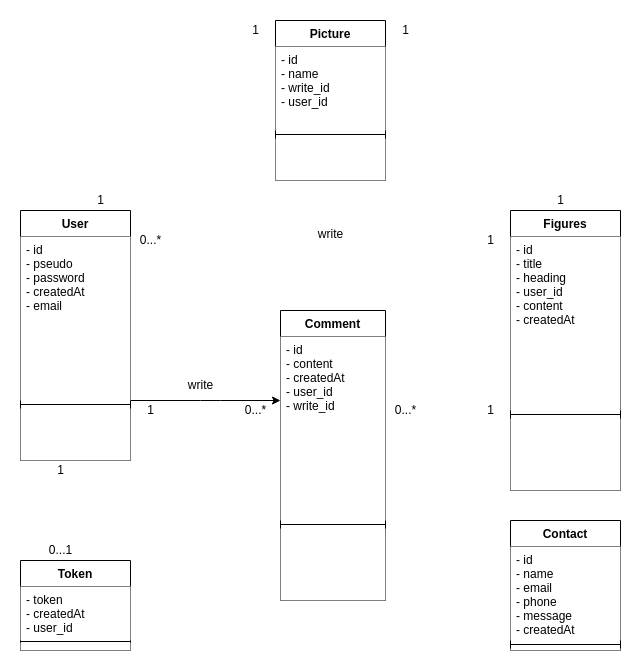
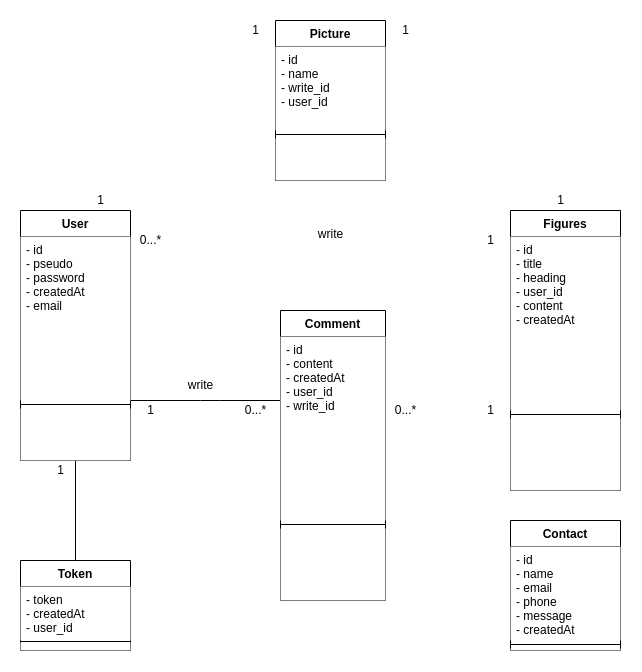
(272, 401) -> (275, 401)
none -> (76, 512)
(61, 551) -> none
